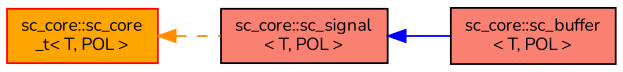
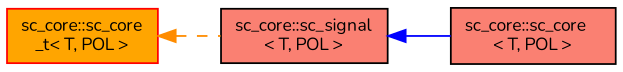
(533, 36) -> (533, 36)
